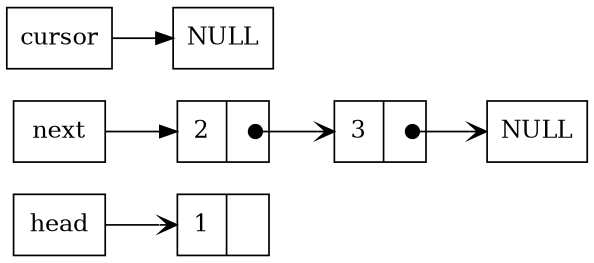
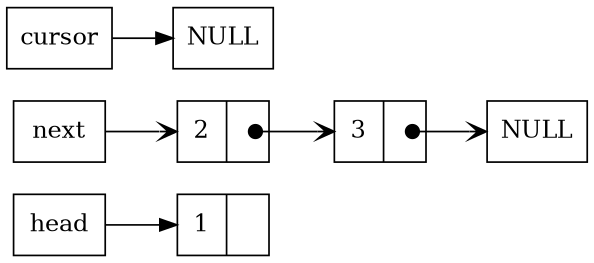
(132, 132) -> (132, 132)
(132, 225) -> (132, 225)
